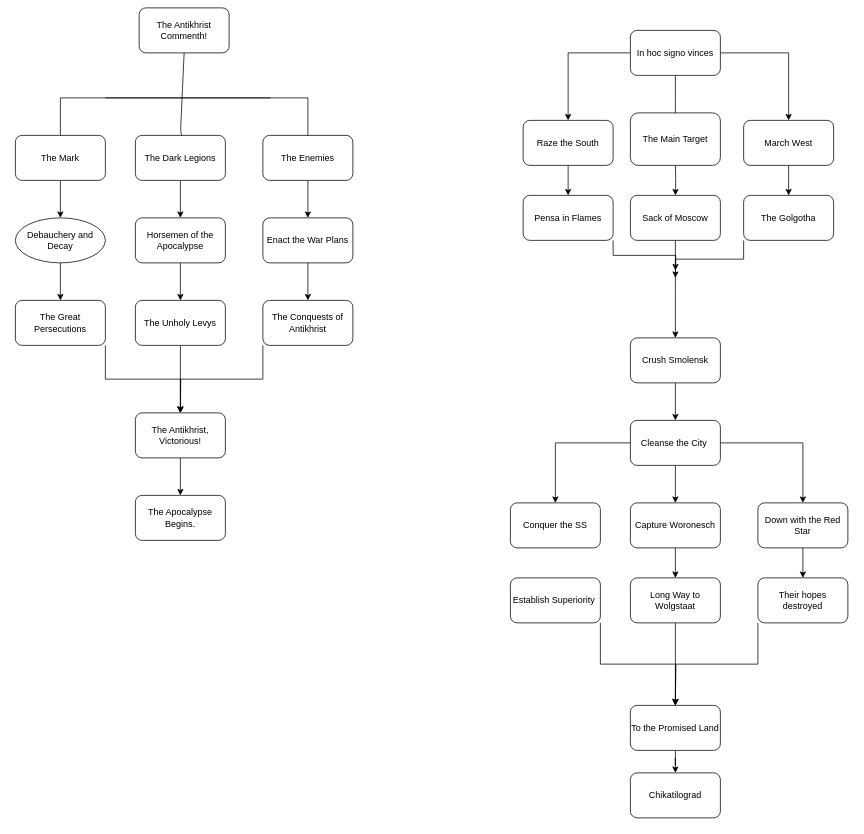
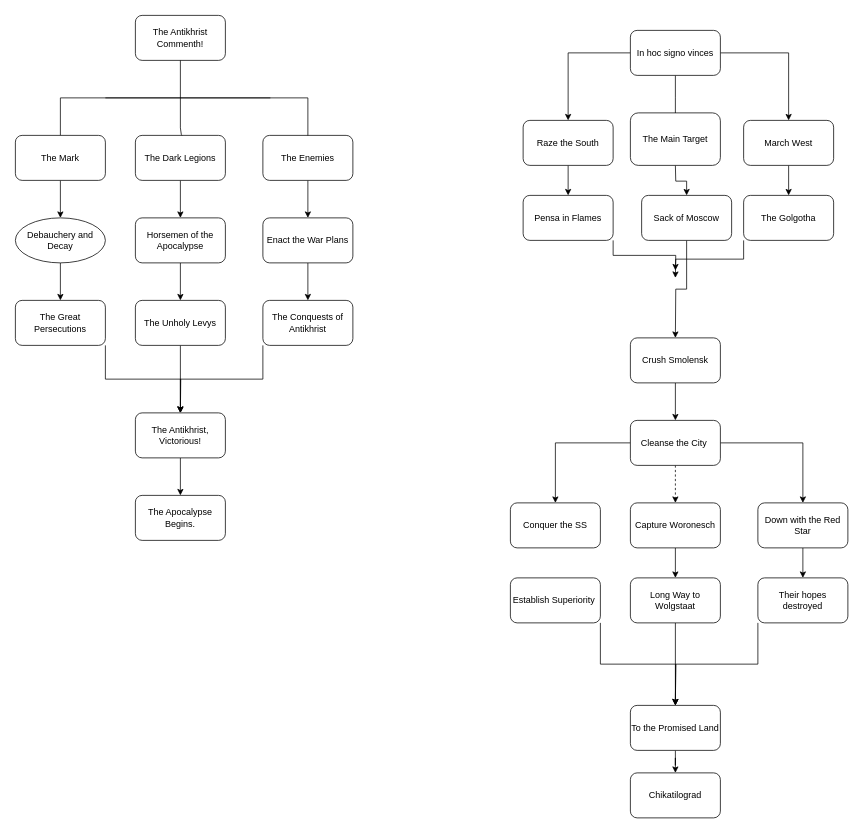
(184, 30) -> (180, 38)
(675, 218) -> (687, 218)
(675, 482) -> (675, 482)
